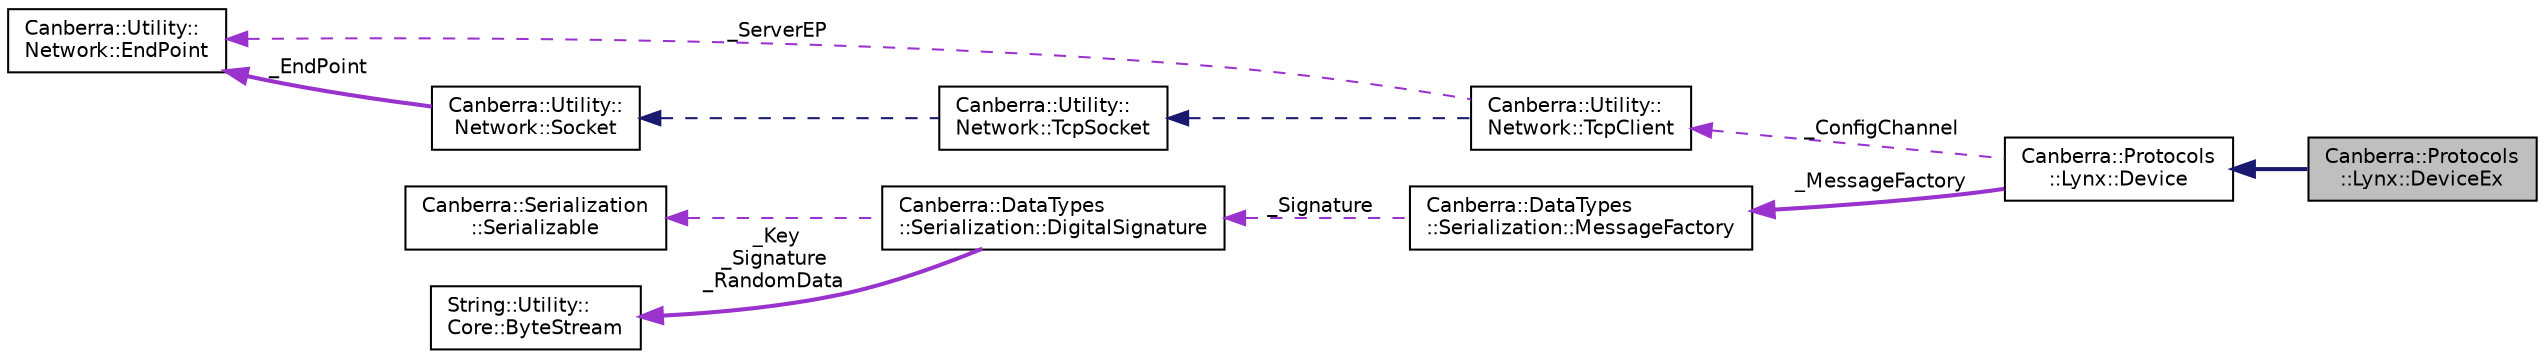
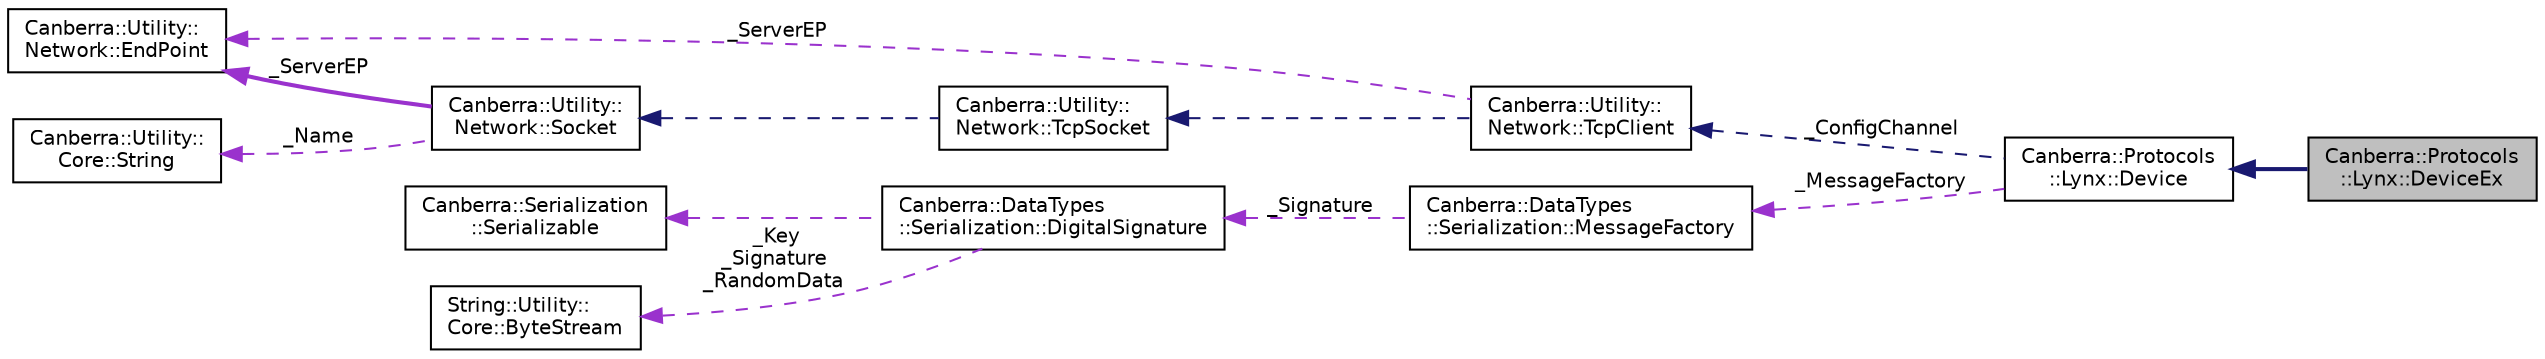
(316, 68) -> (316, 68)
(1858, 144) -> (1858, 144)
none -> (117, 151)
(1889, 201) -> (1889, 201)
(826, 297) -> (826, 297)
